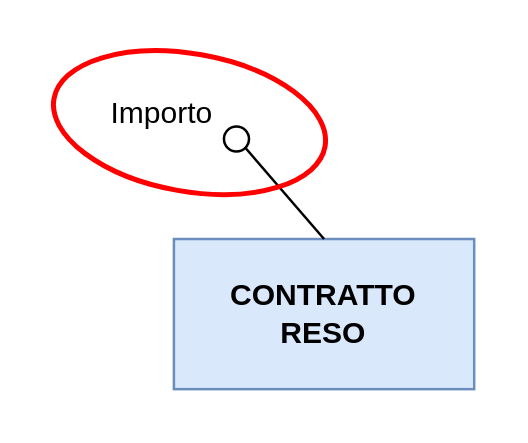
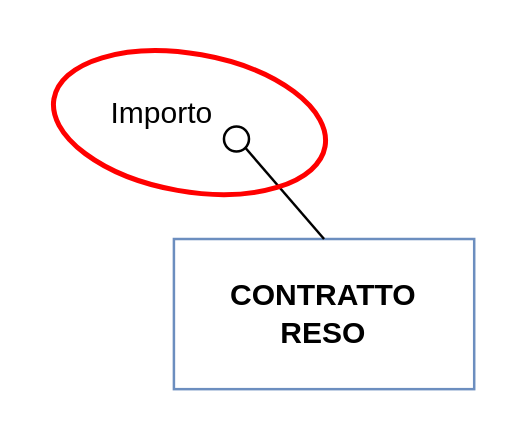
(324, 314) -> (324, 314)
